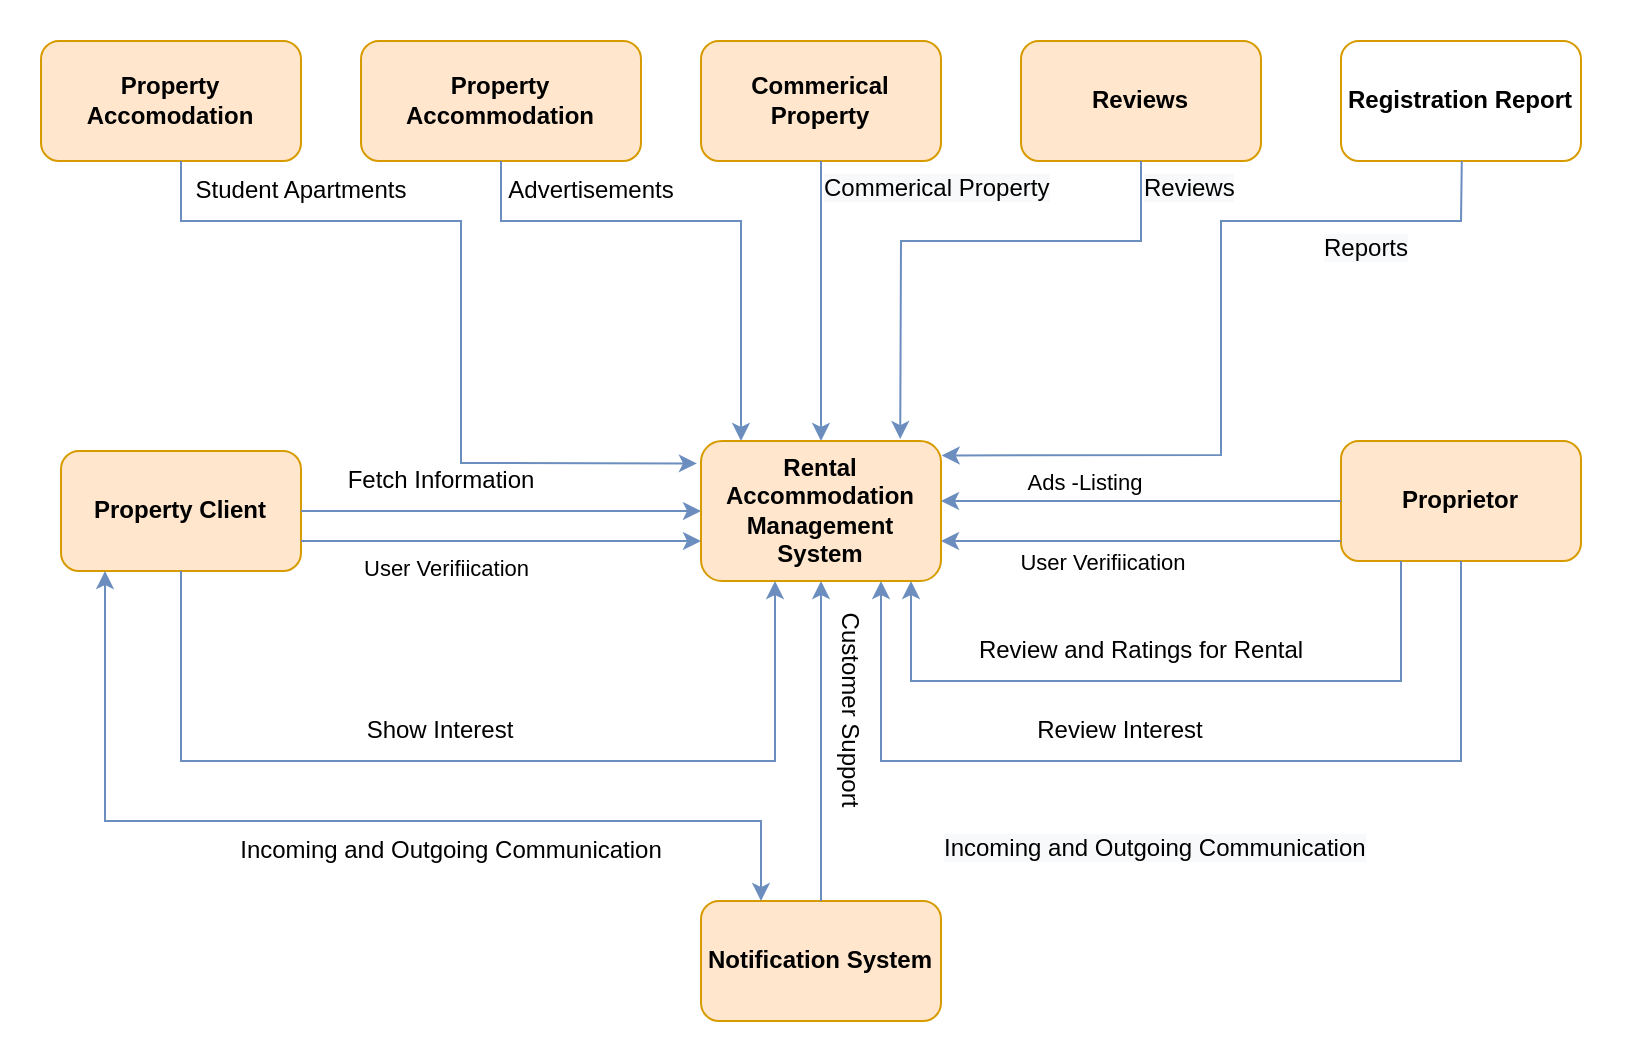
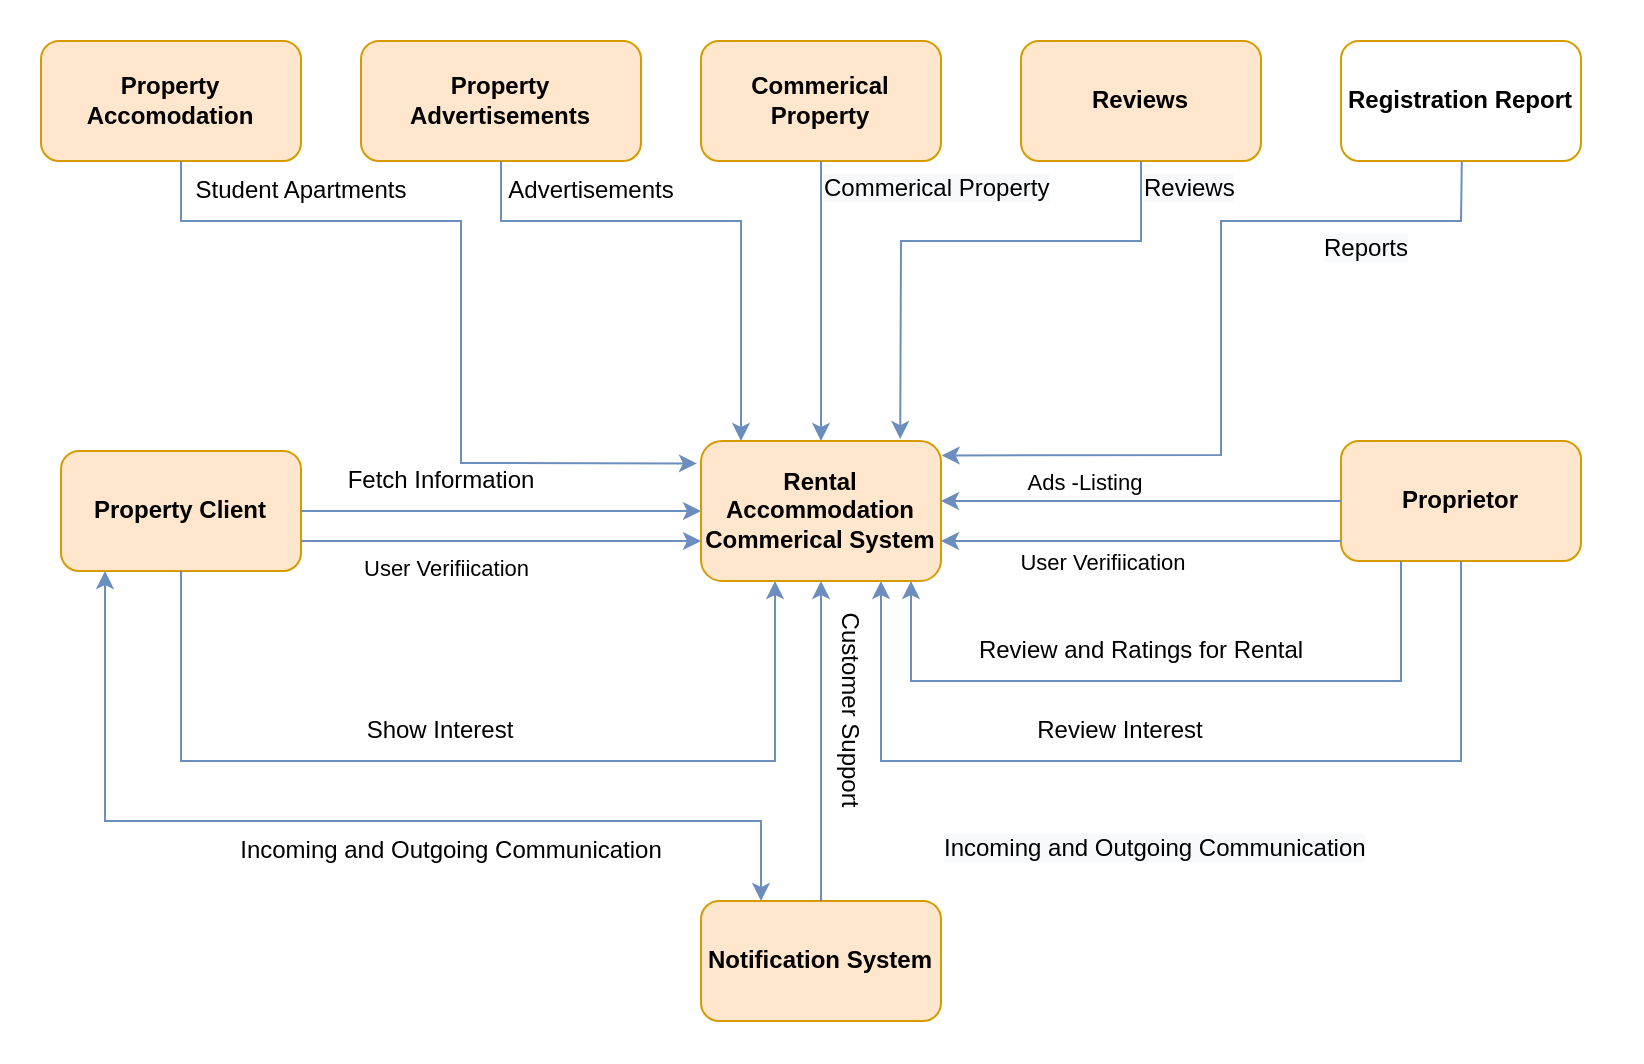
(501, 101) -> (501, 101)
(821, 511) -> (821, 511)
